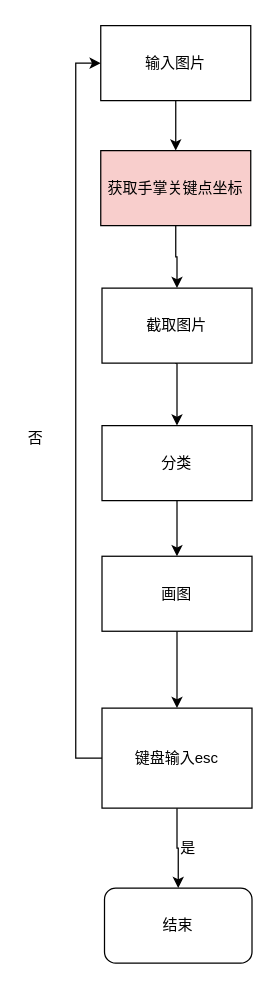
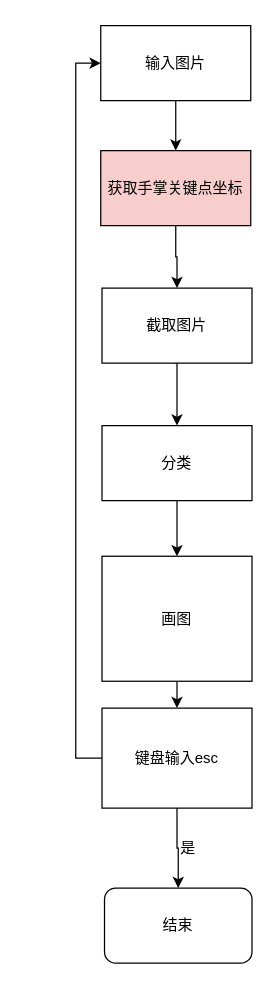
(44, 438) -> none
(177, 594) -> (177, 619)
